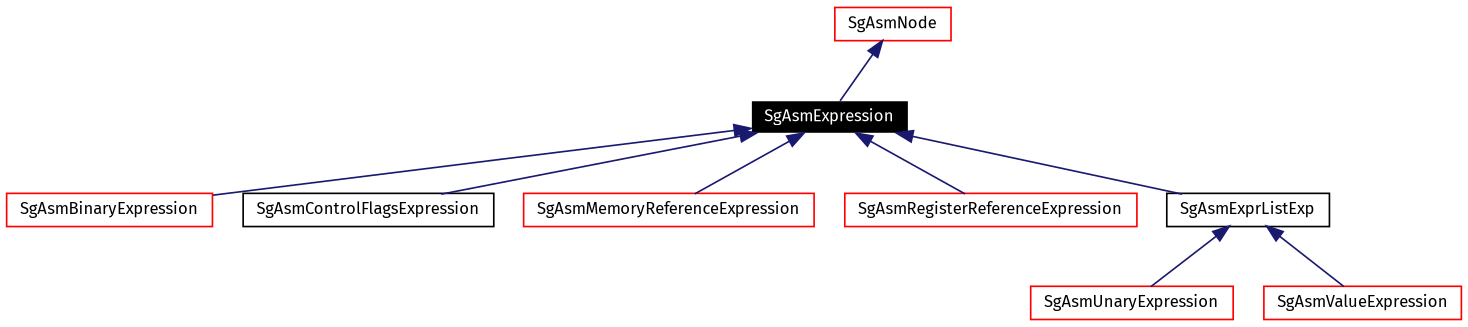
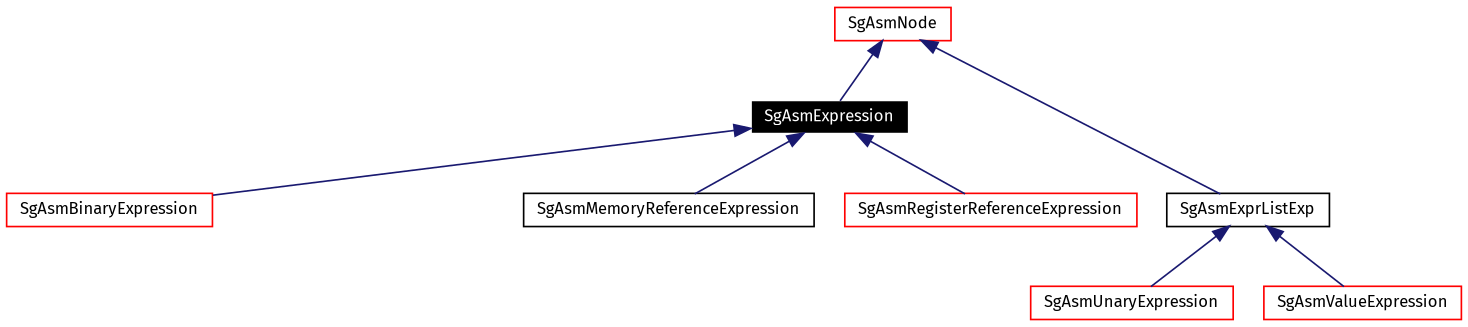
(1047, 165) -> (1078, 121)
(368, 210) -> none
(669, 210) -> (669, 210)
